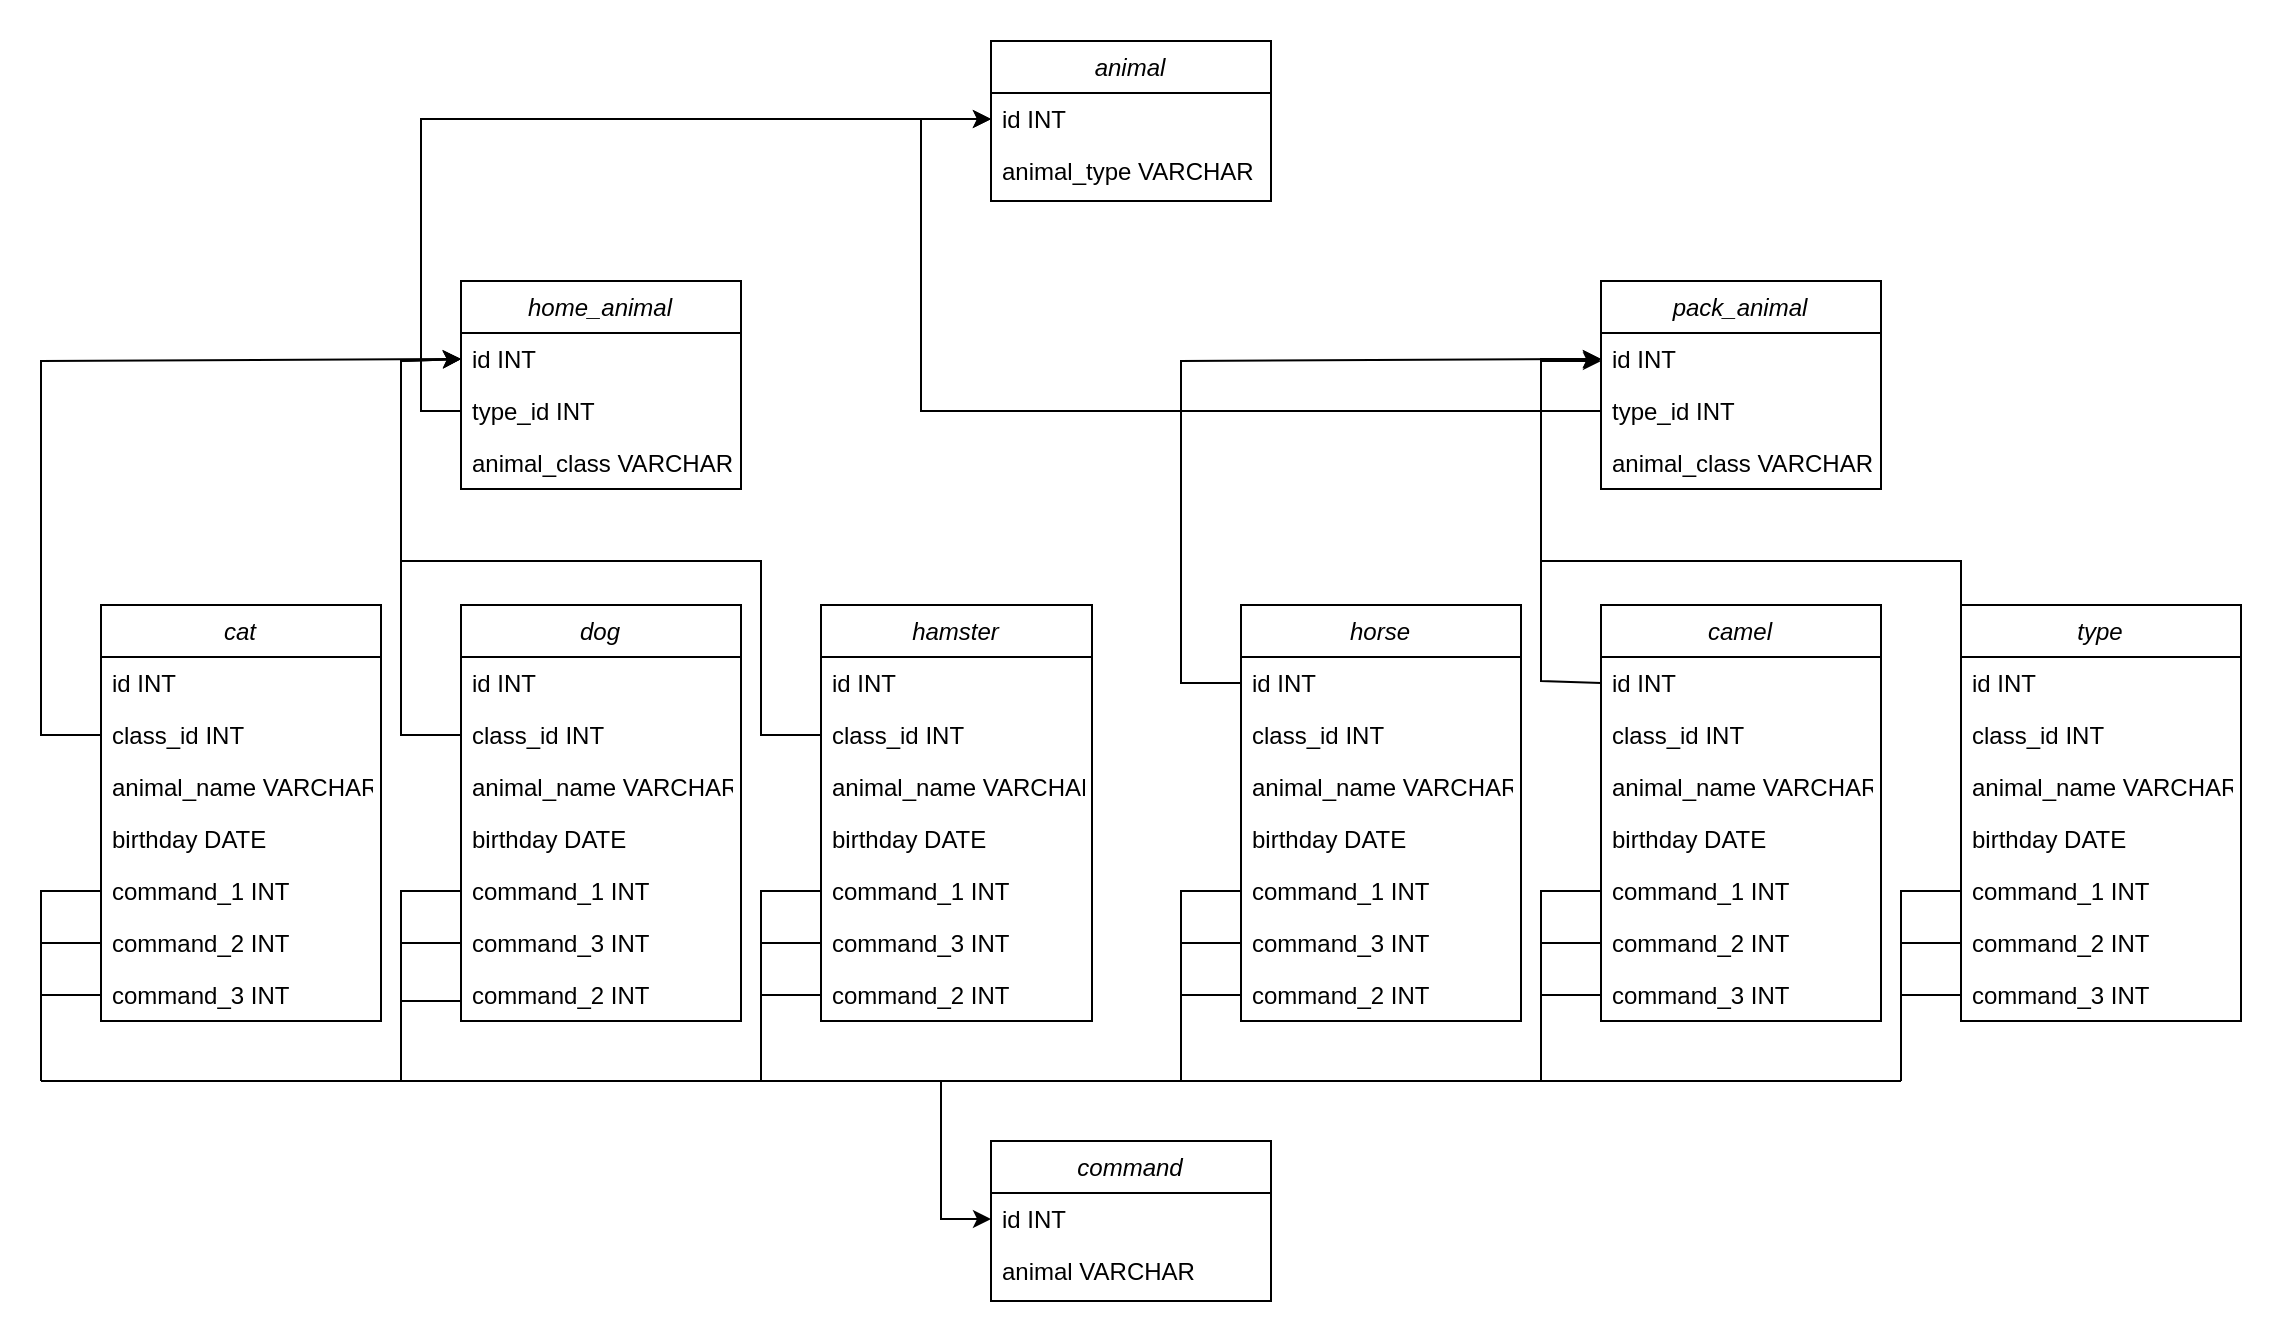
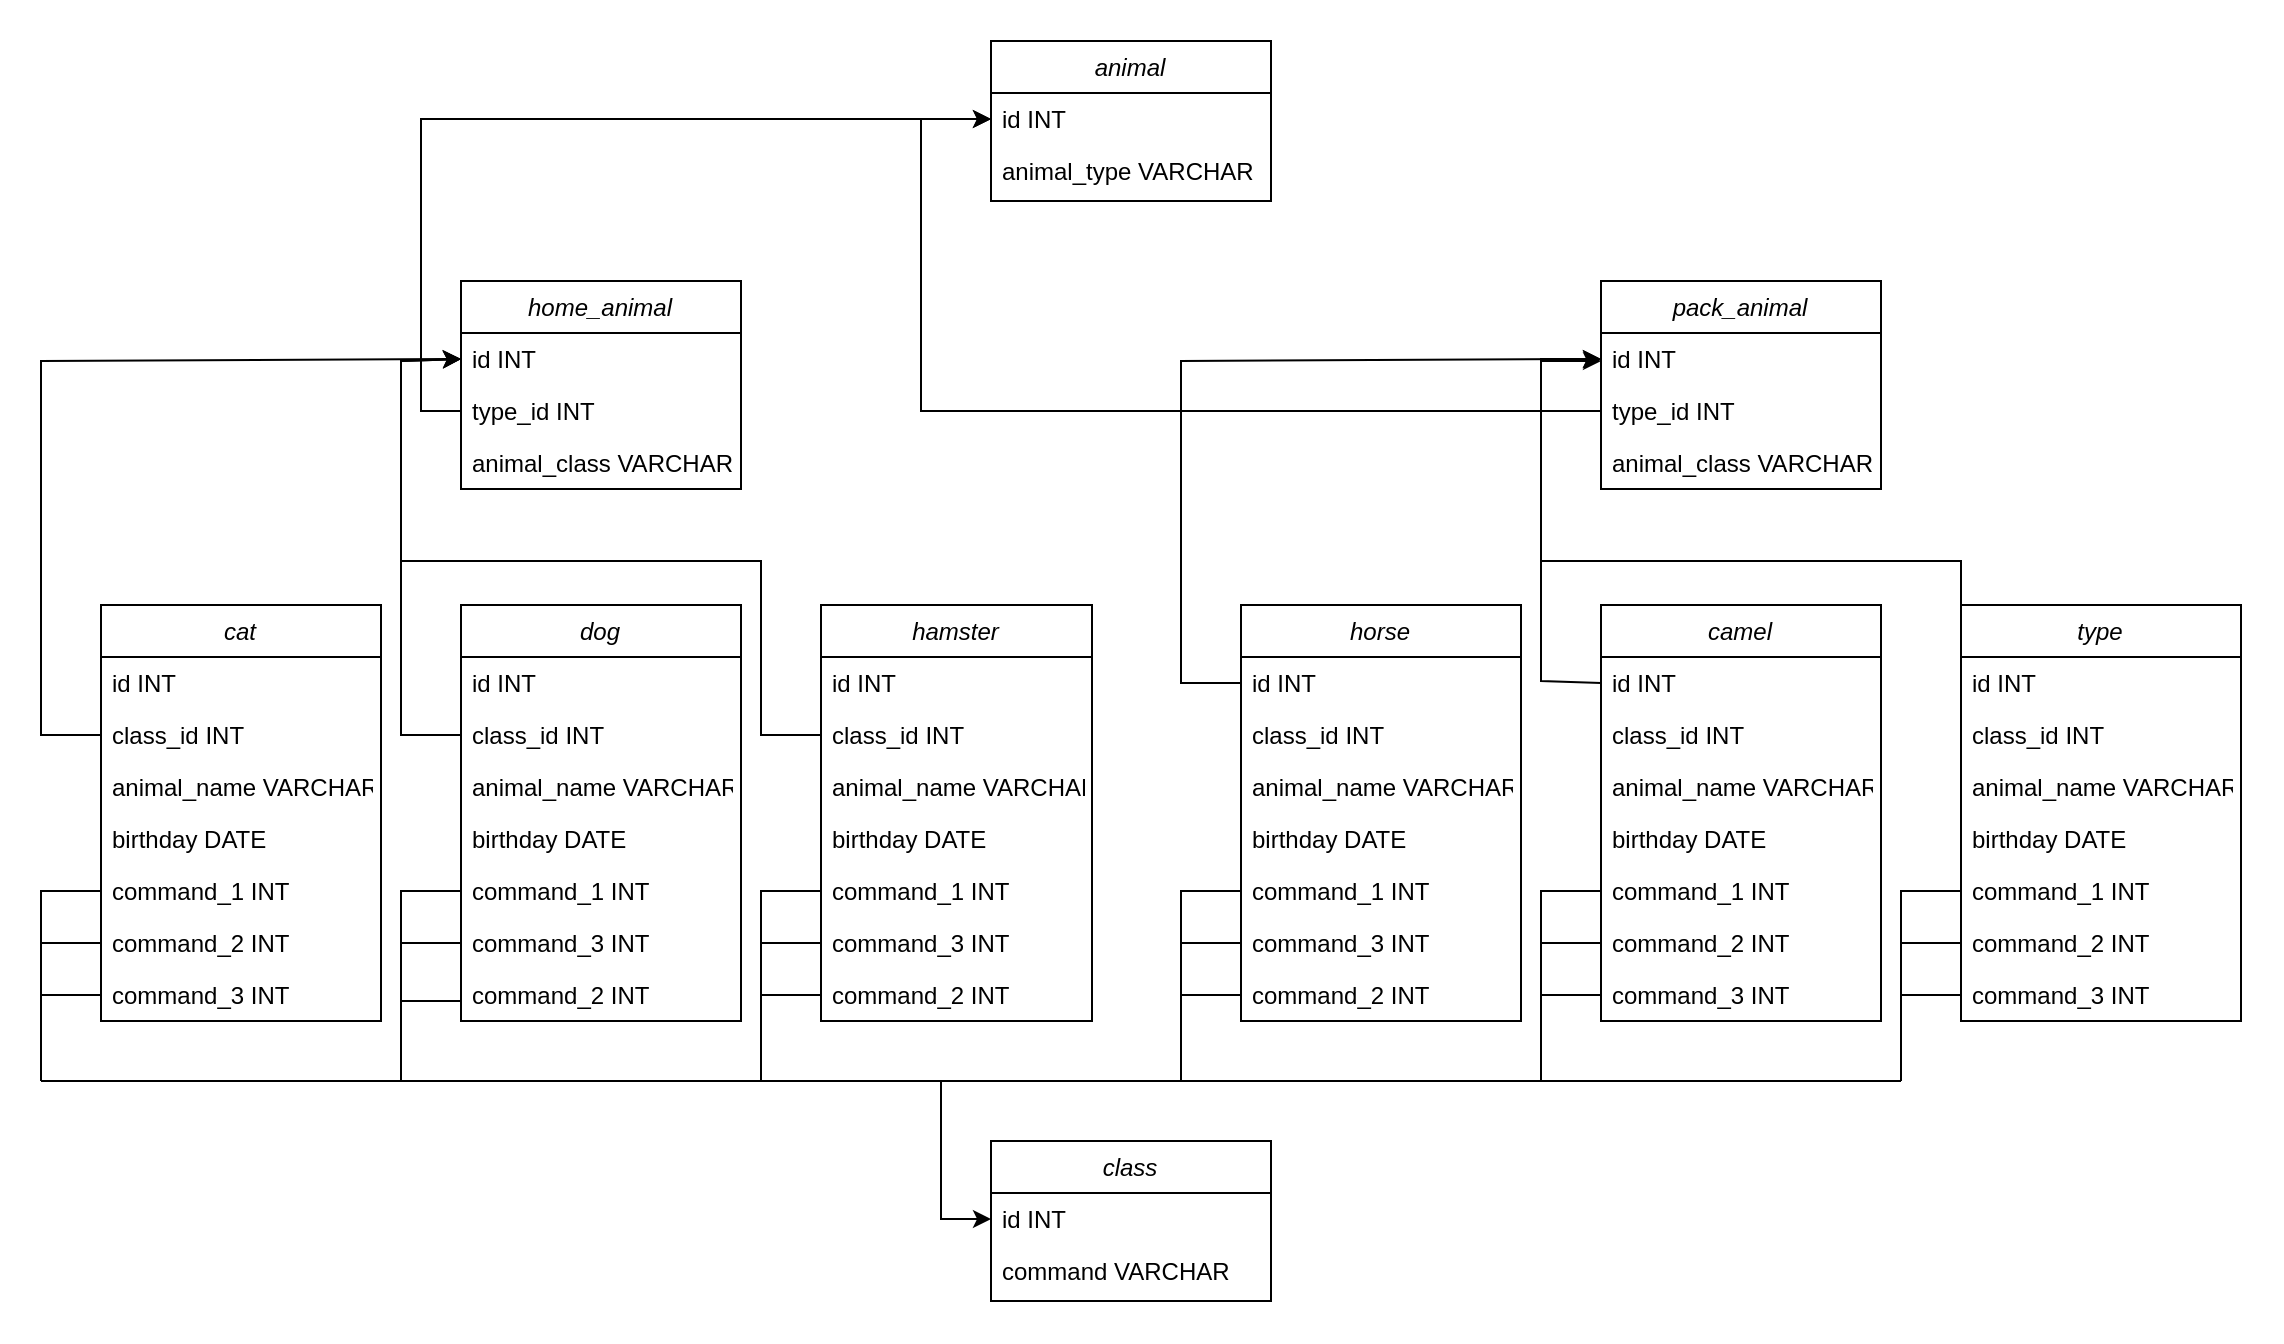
(1130, 1168) -> (1130, 1168)
(1087, 1272) -> (1100, 1272)
